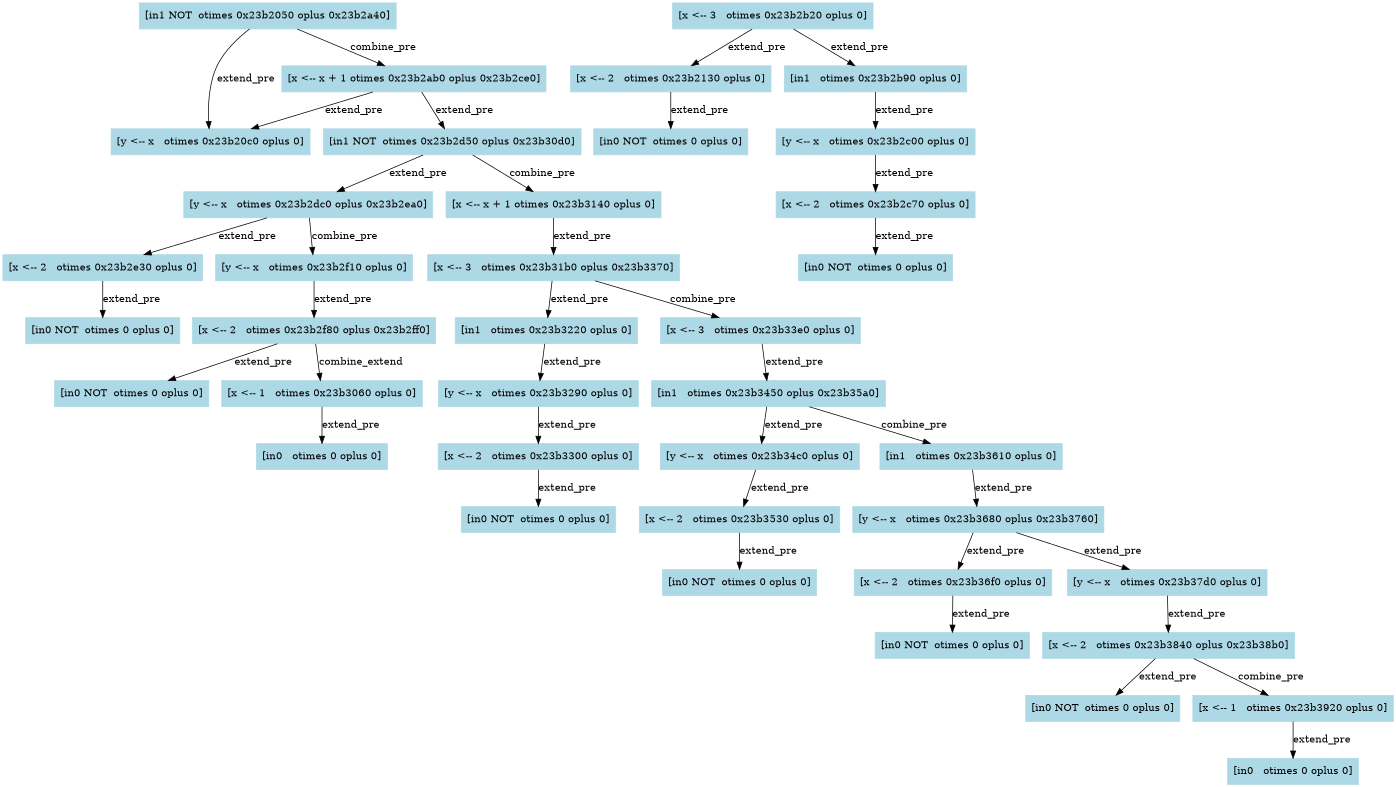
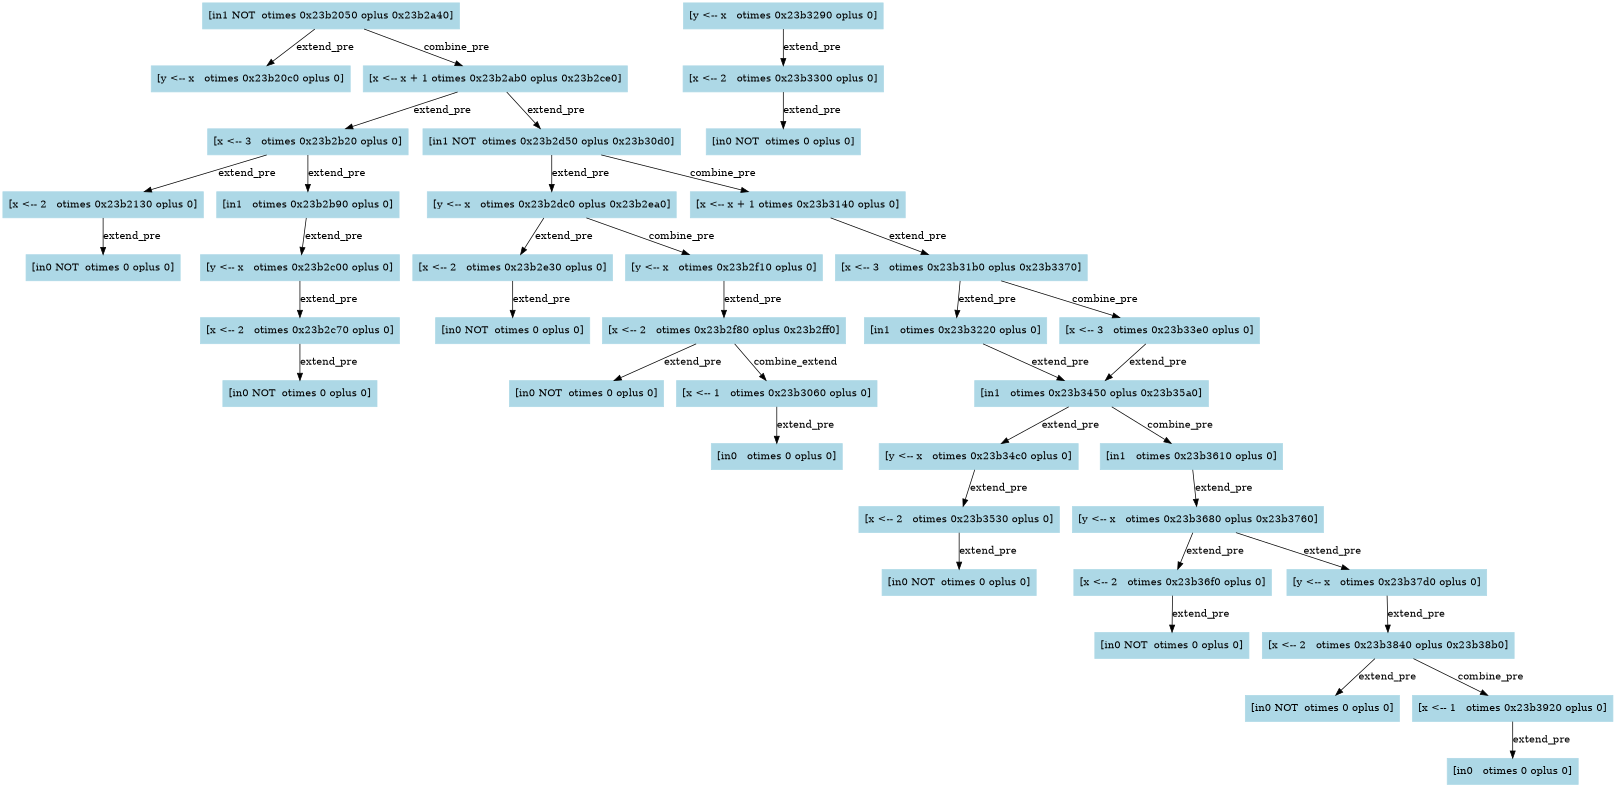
(316, 109) -> (405, 109)
(543, 359) -> (1020, 361)
